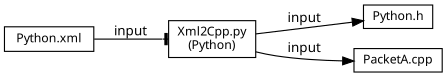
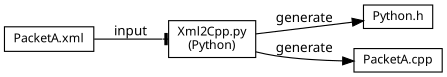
(305, 18) -> (305, 18)
(49, 39) -> (49, 39)
(305, 49) -> (305, 49)
